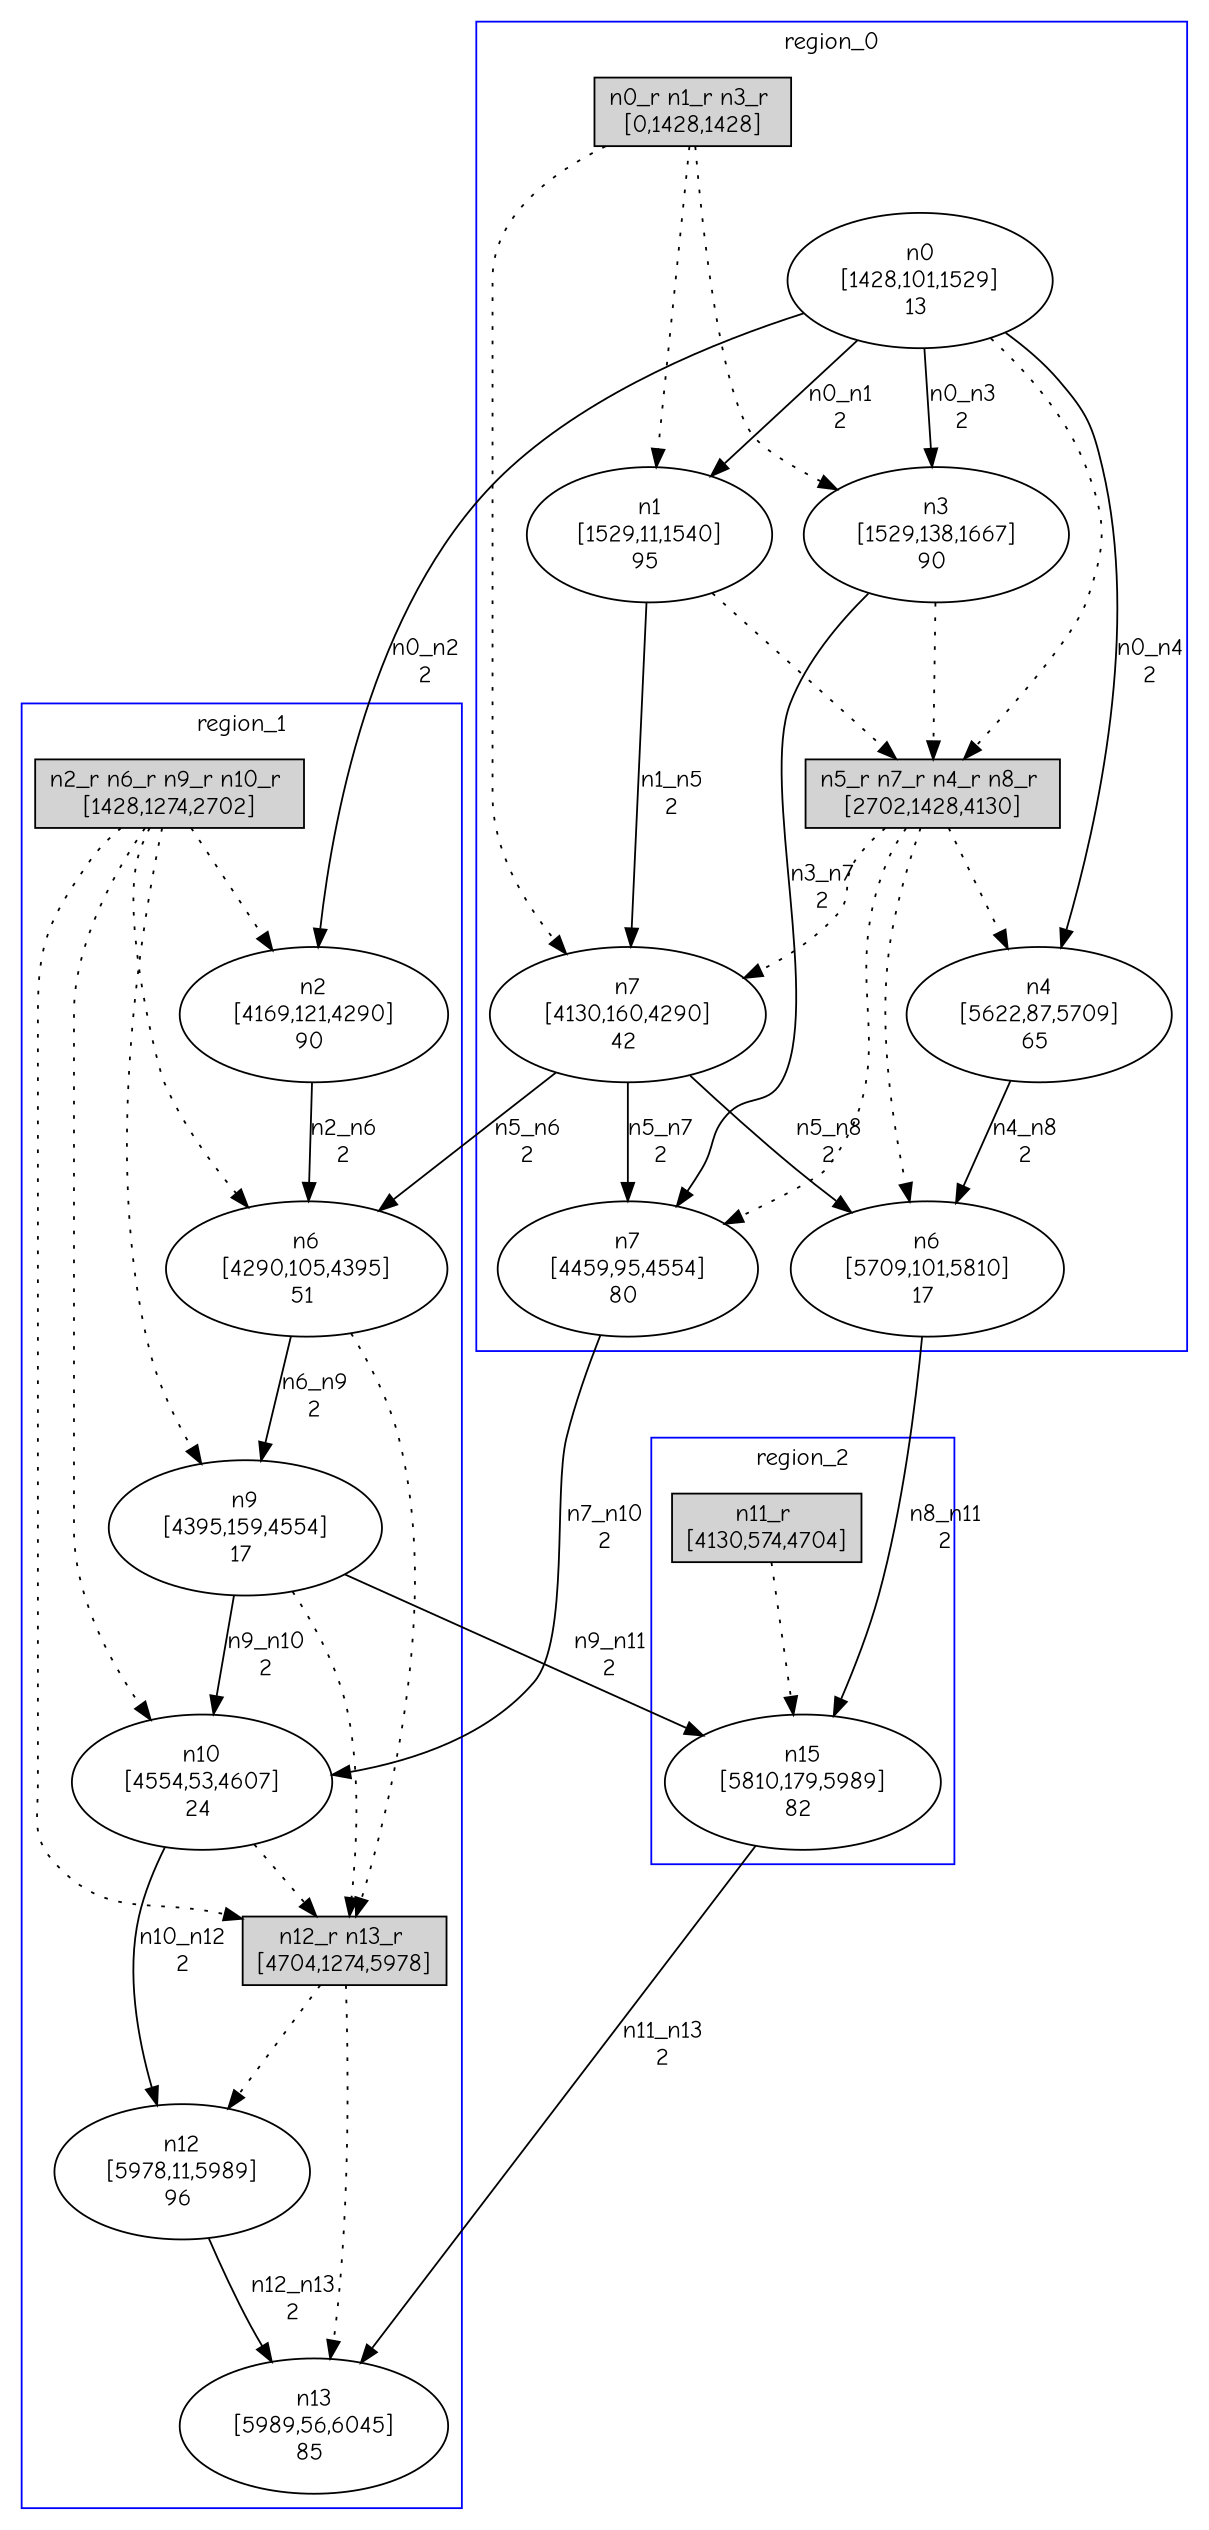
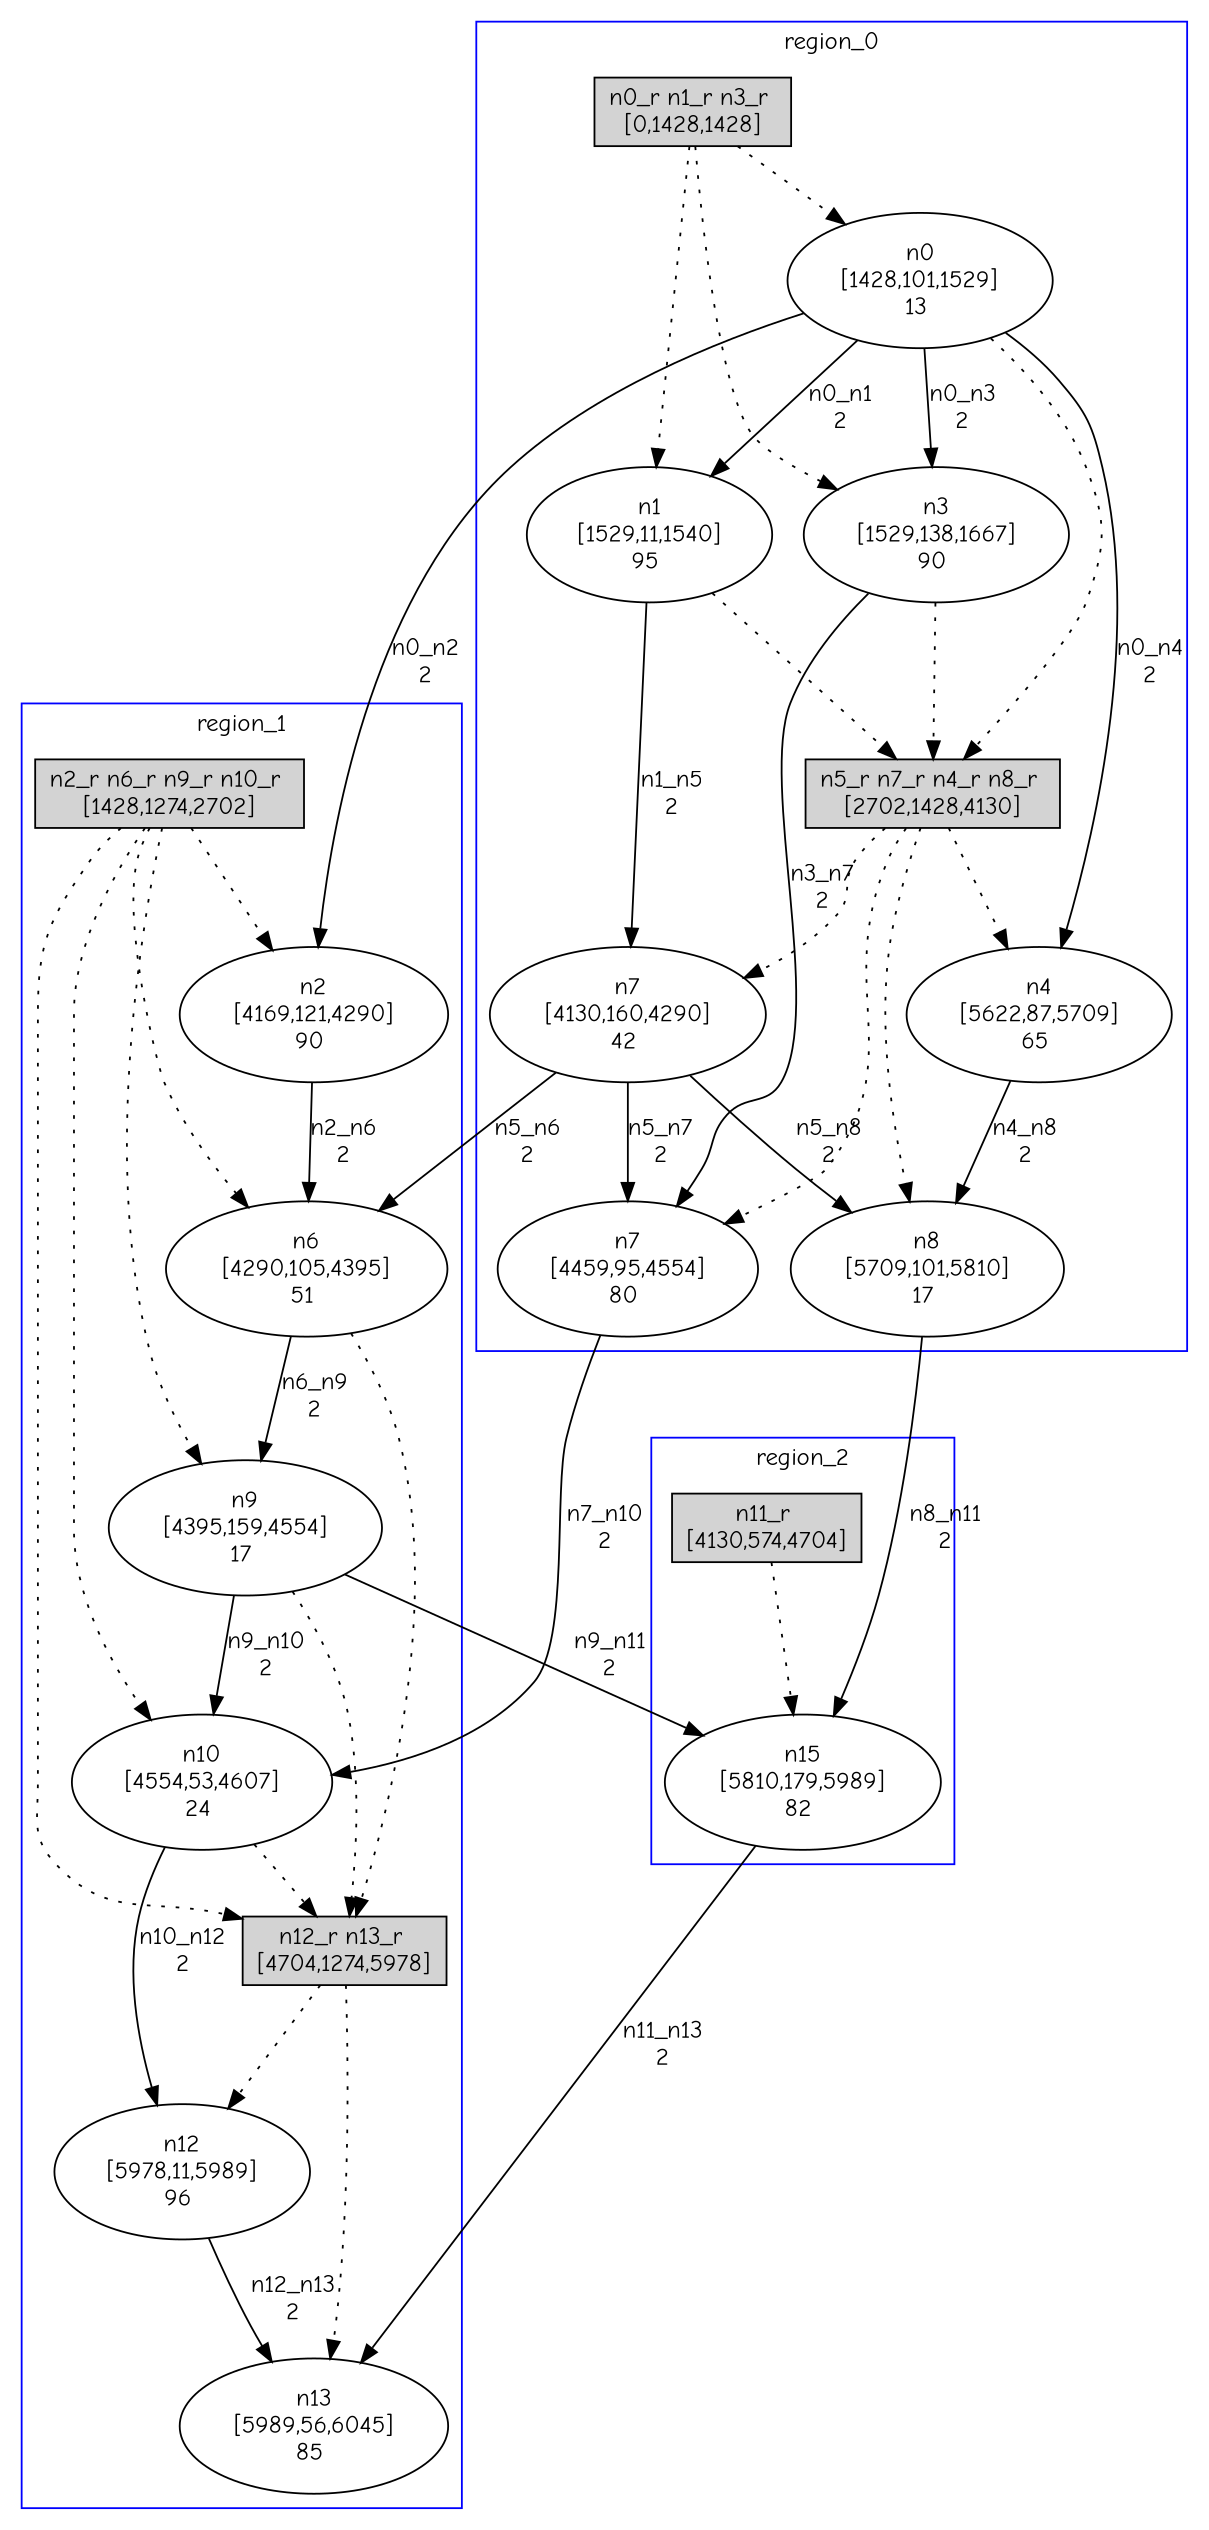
(493, 525) -> (784, 180)
(927, 1269) -> (927, 1269)
